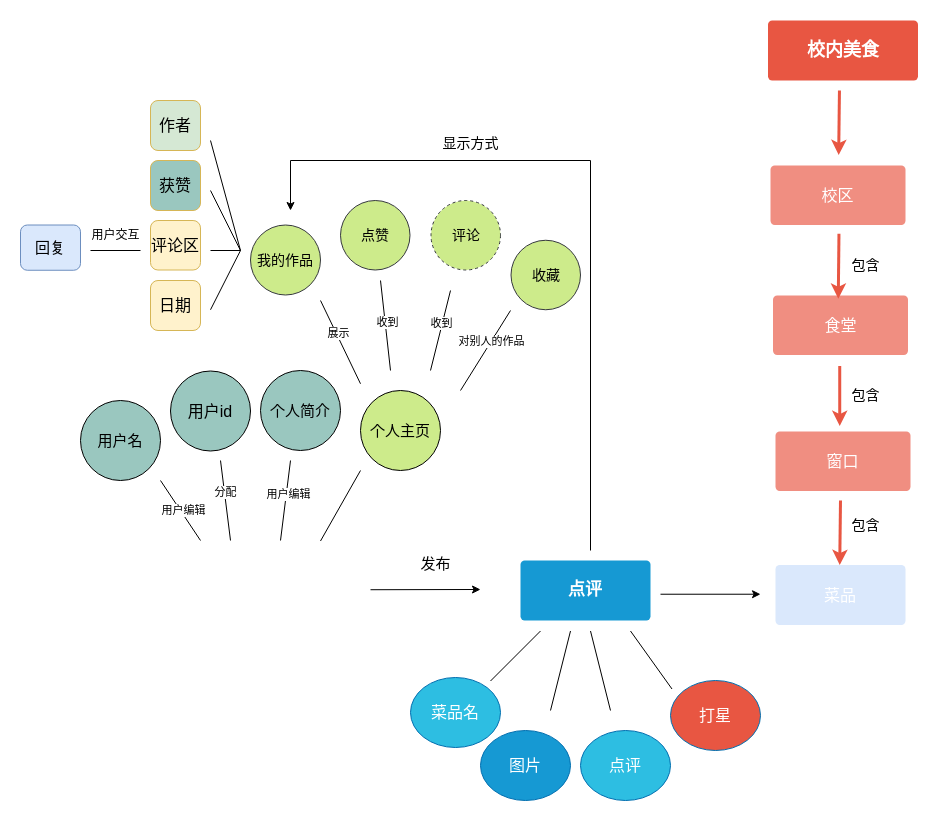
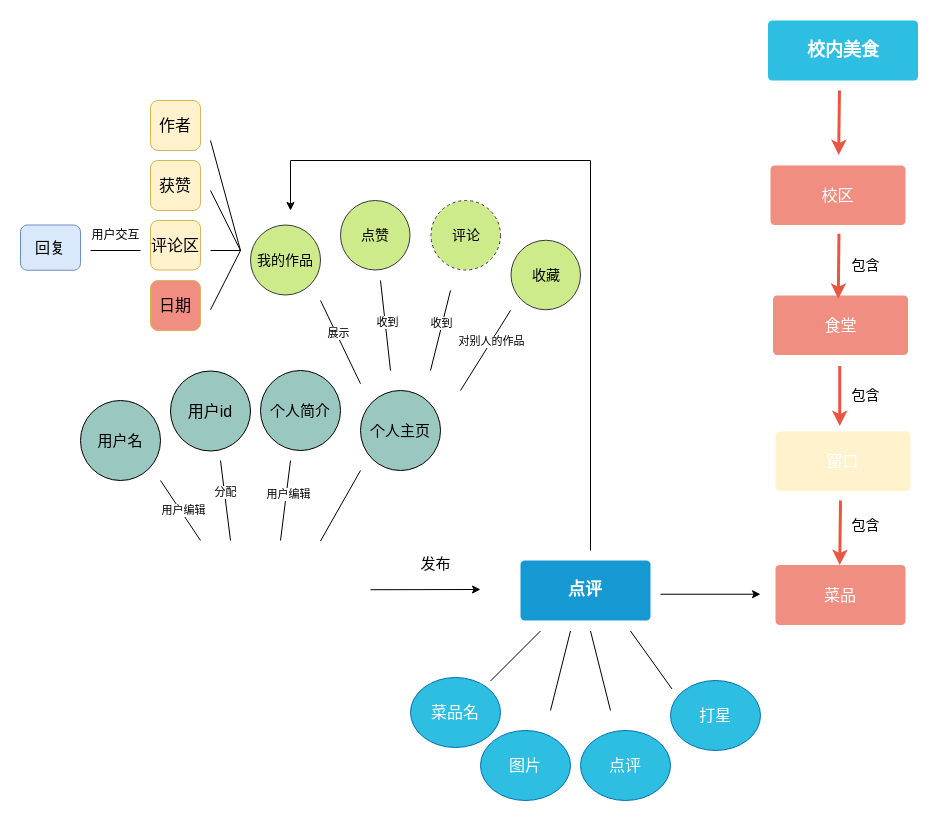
(843, 51) -> (843, 51)
(176, 126) -> (176, 126)
(471, 144) -> none
(176, 186) -> (176, 186)
(176, 306) -> (176, 306)
(401, 431) -> (401, 431)
(843, 461) -> (843, 461)
(841, 595) -> (841, 595)
(716, 716) -> (716, 716)
(526, 766) -> (526, 766)
